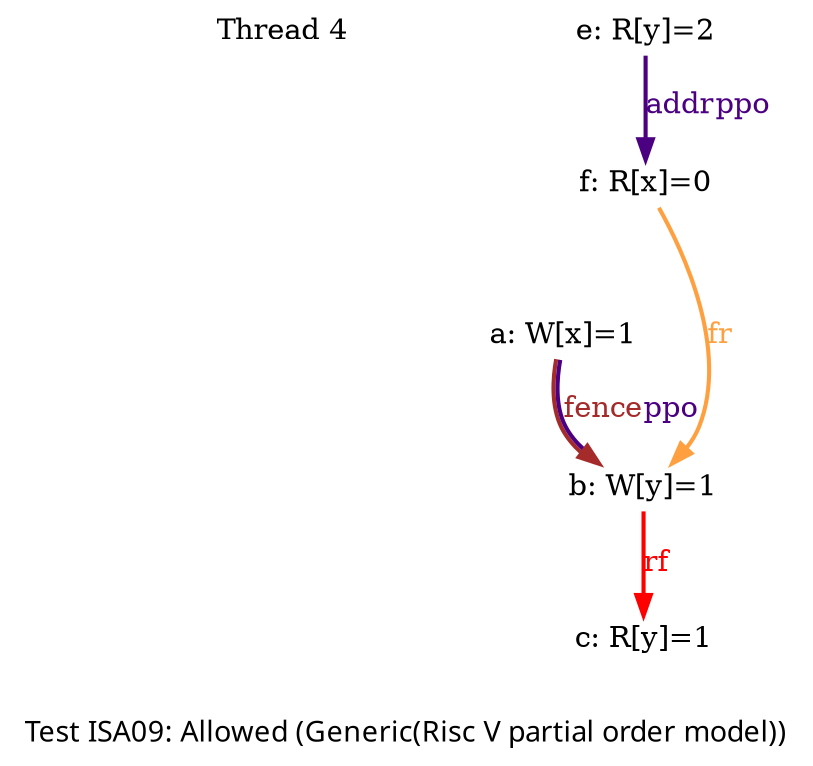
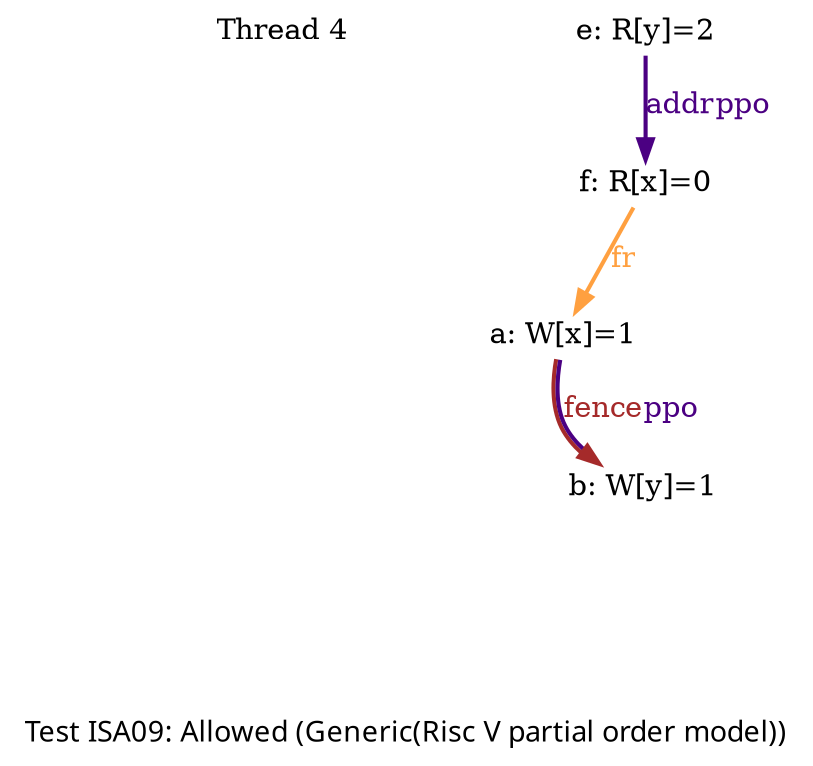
(704, 326) -> (610, 250)
(644, 639) -> none
